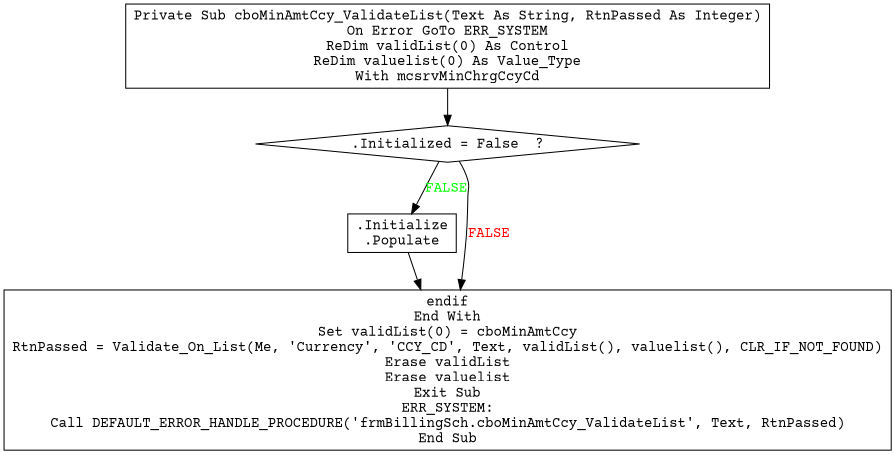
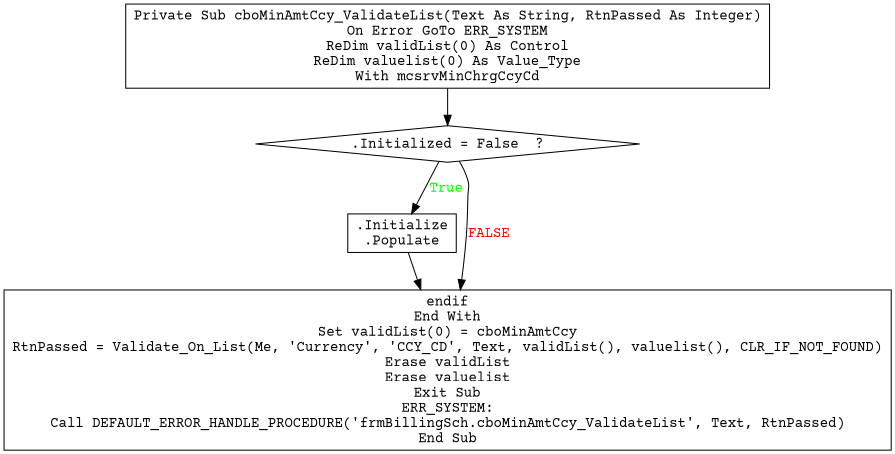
(447, 188) -> (447, 188)
